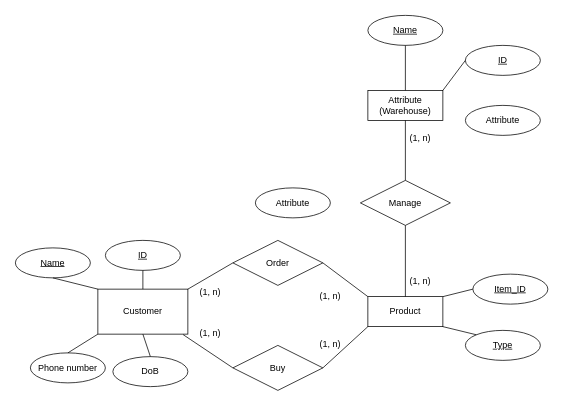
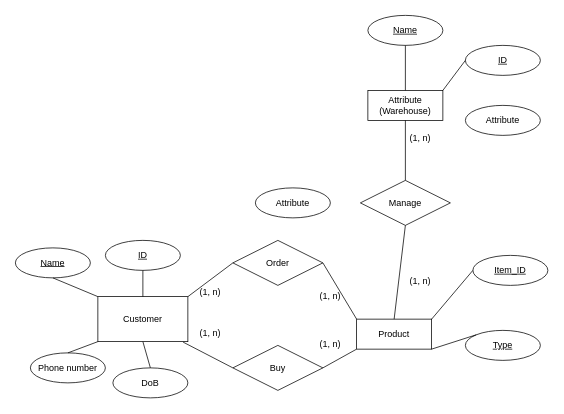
(510, 289) -> (510, 270)
(143, 312) -> (143, 319)
(405, 312) -> (394, 334)
(150, 372) -> (150, 383)
